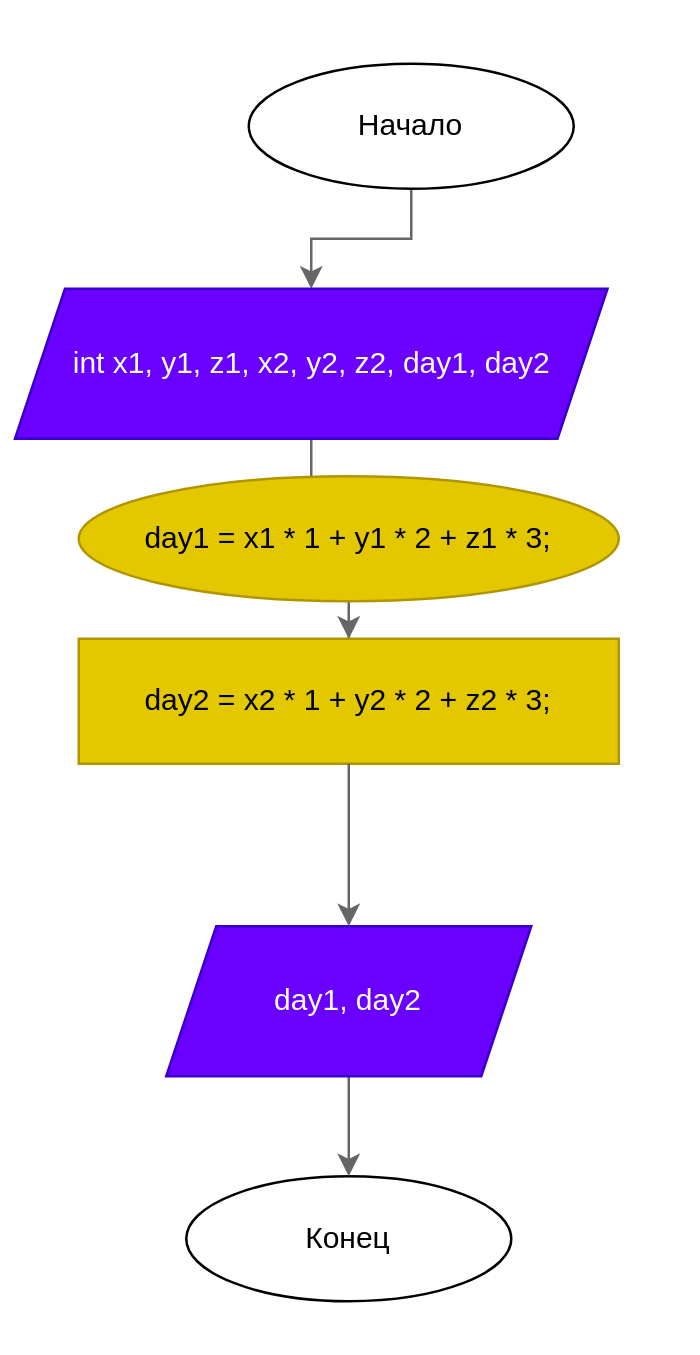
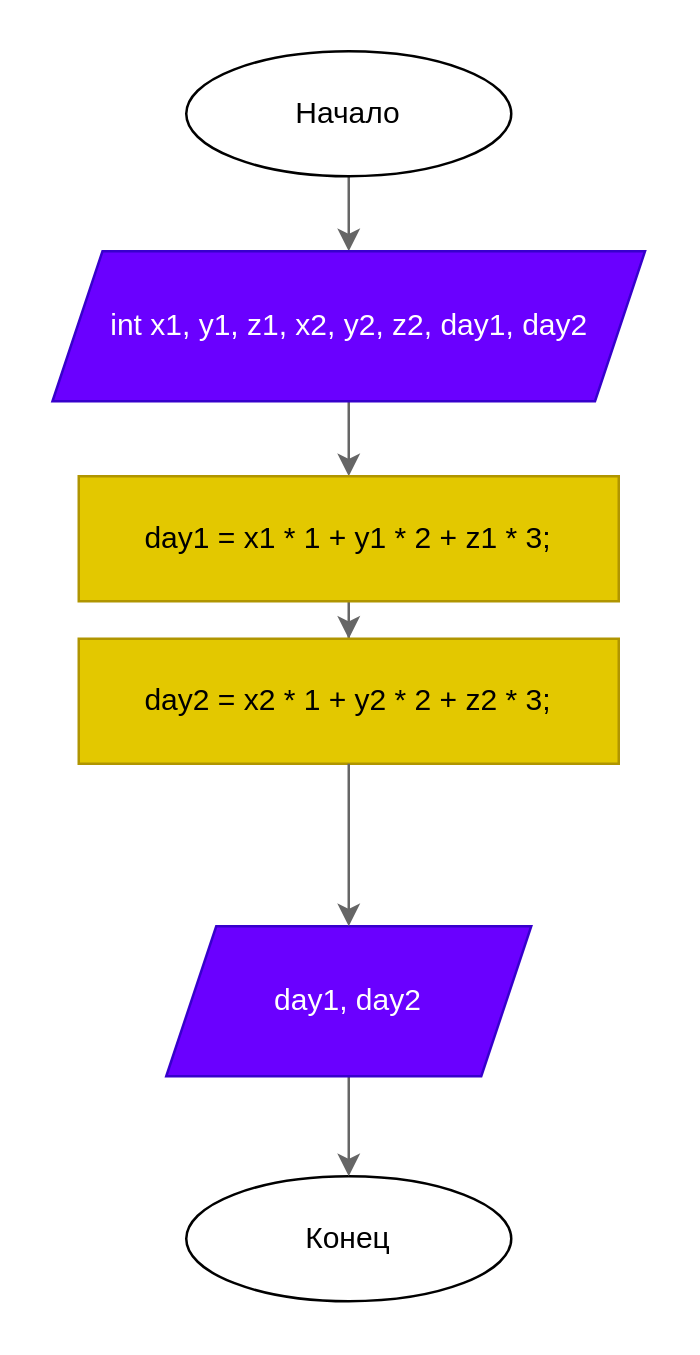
(411, 126) -> (349, 114)
(311, 364) -> (349, 326)
(349, 539) -> (349, 539)
